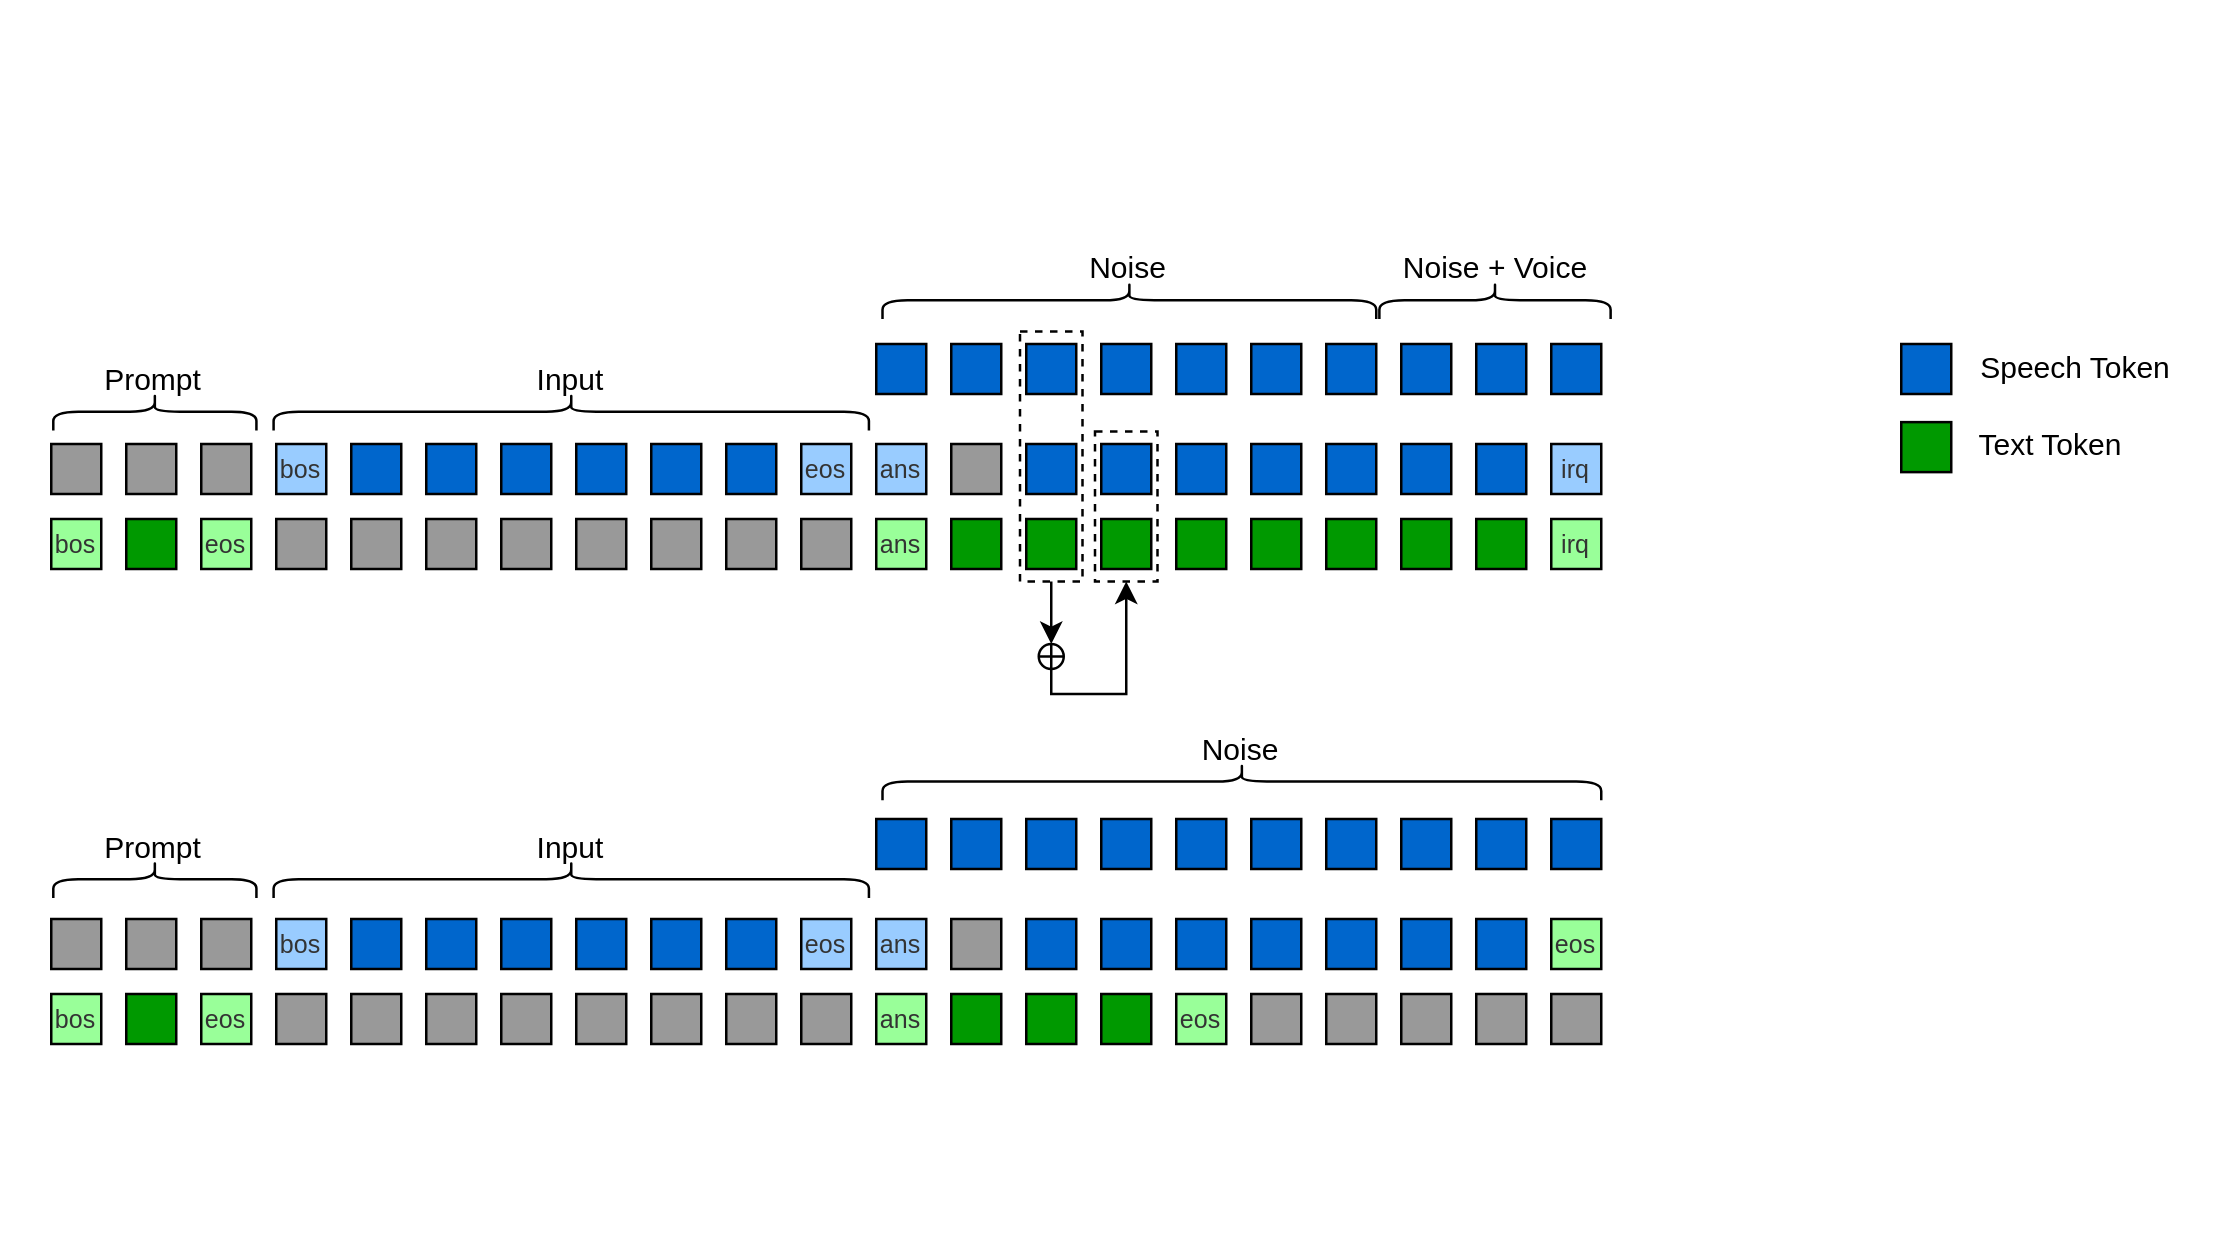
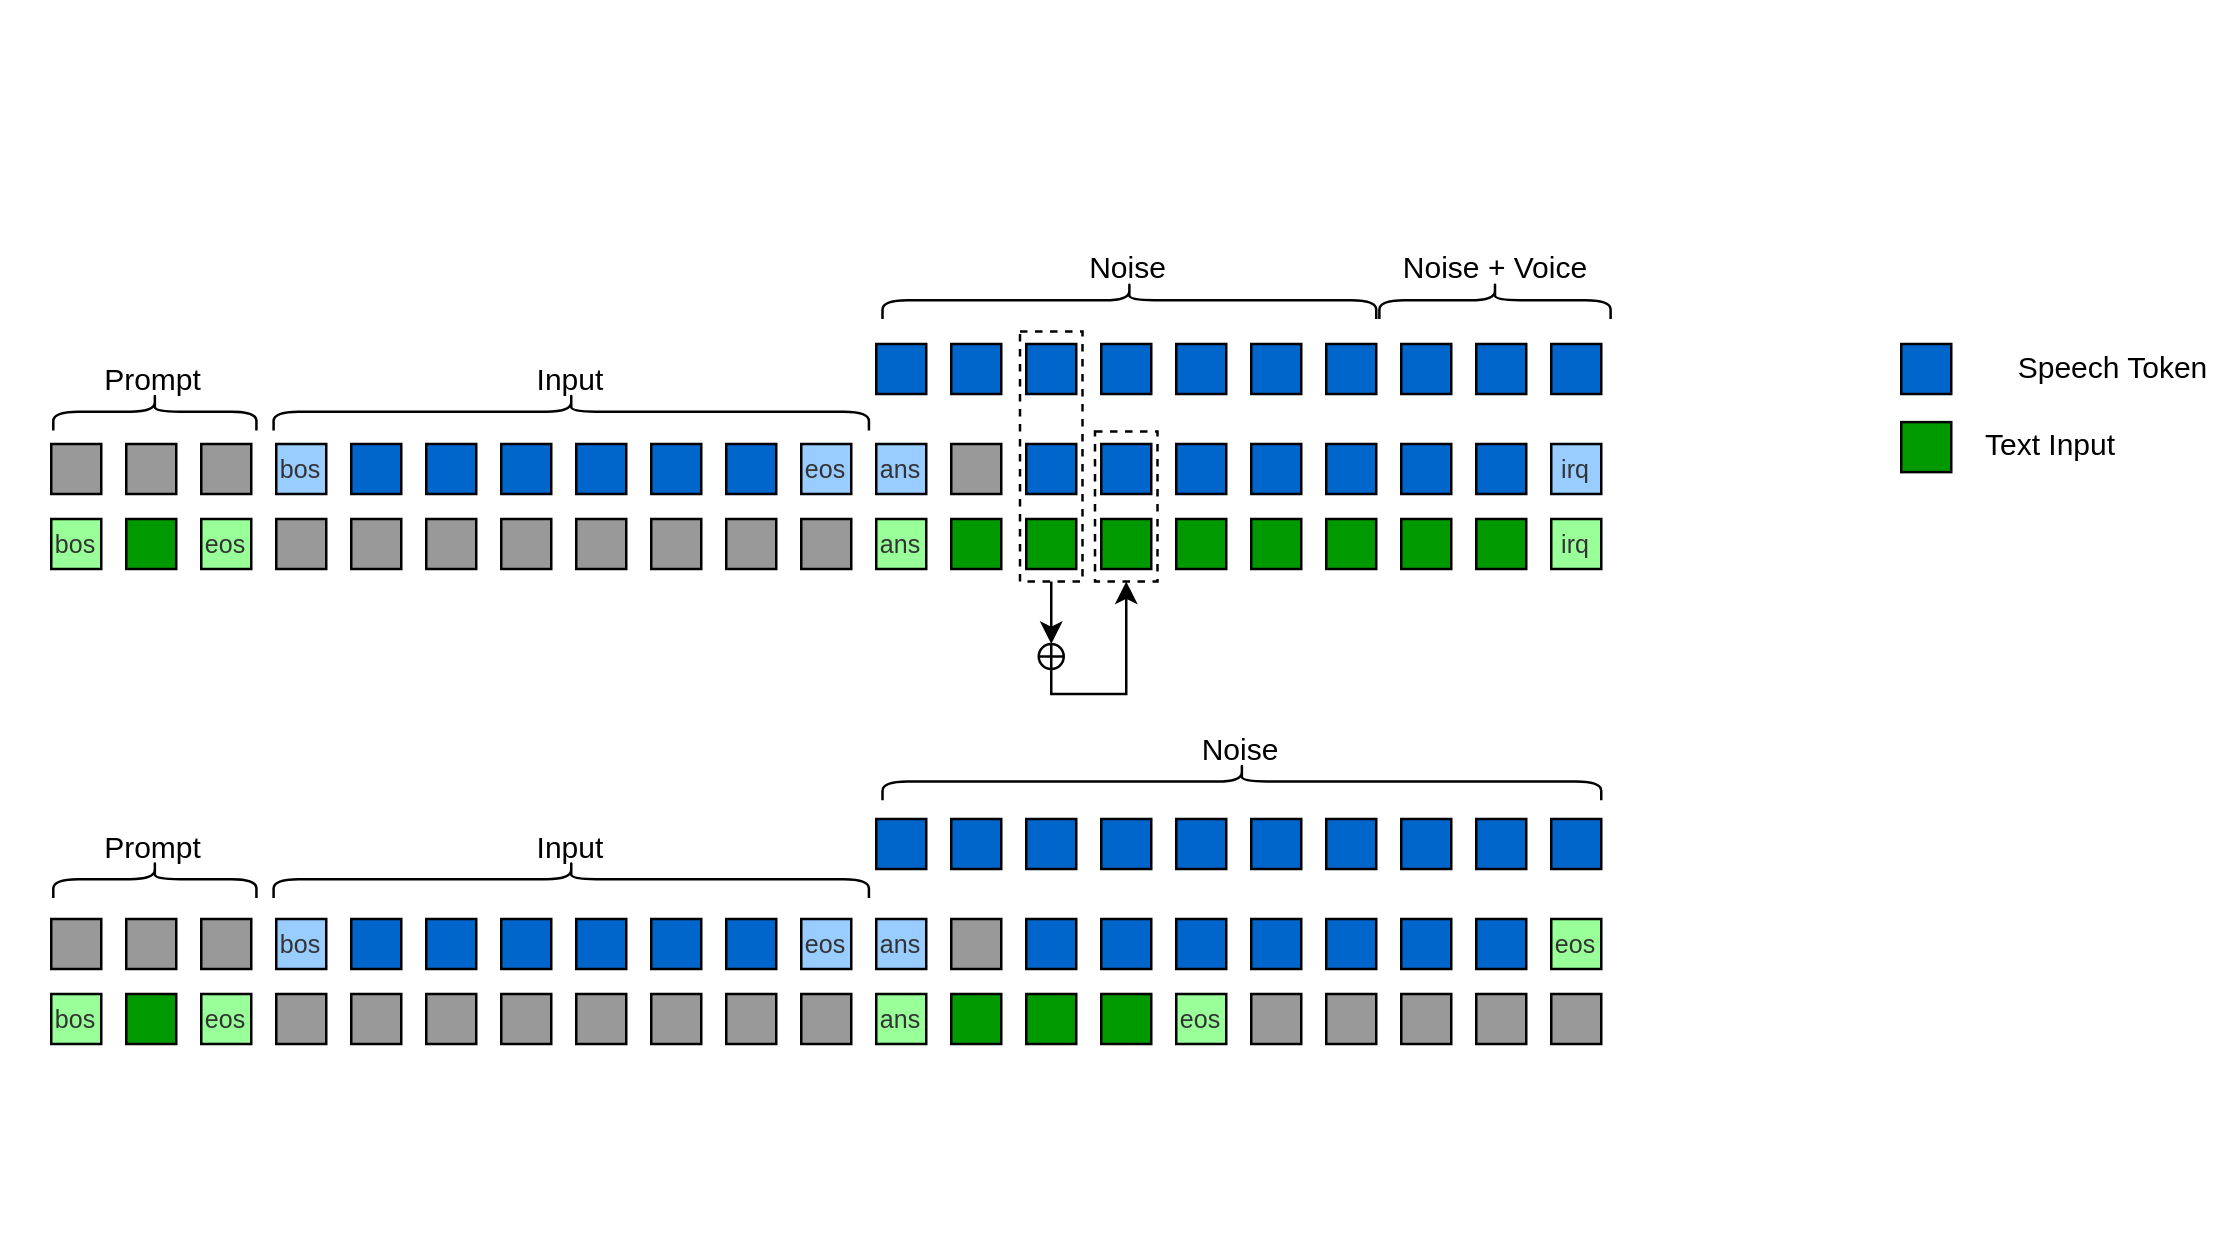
(2076, 369) -> (2114, 369)
(2051, 446) -> (2051, 446)
